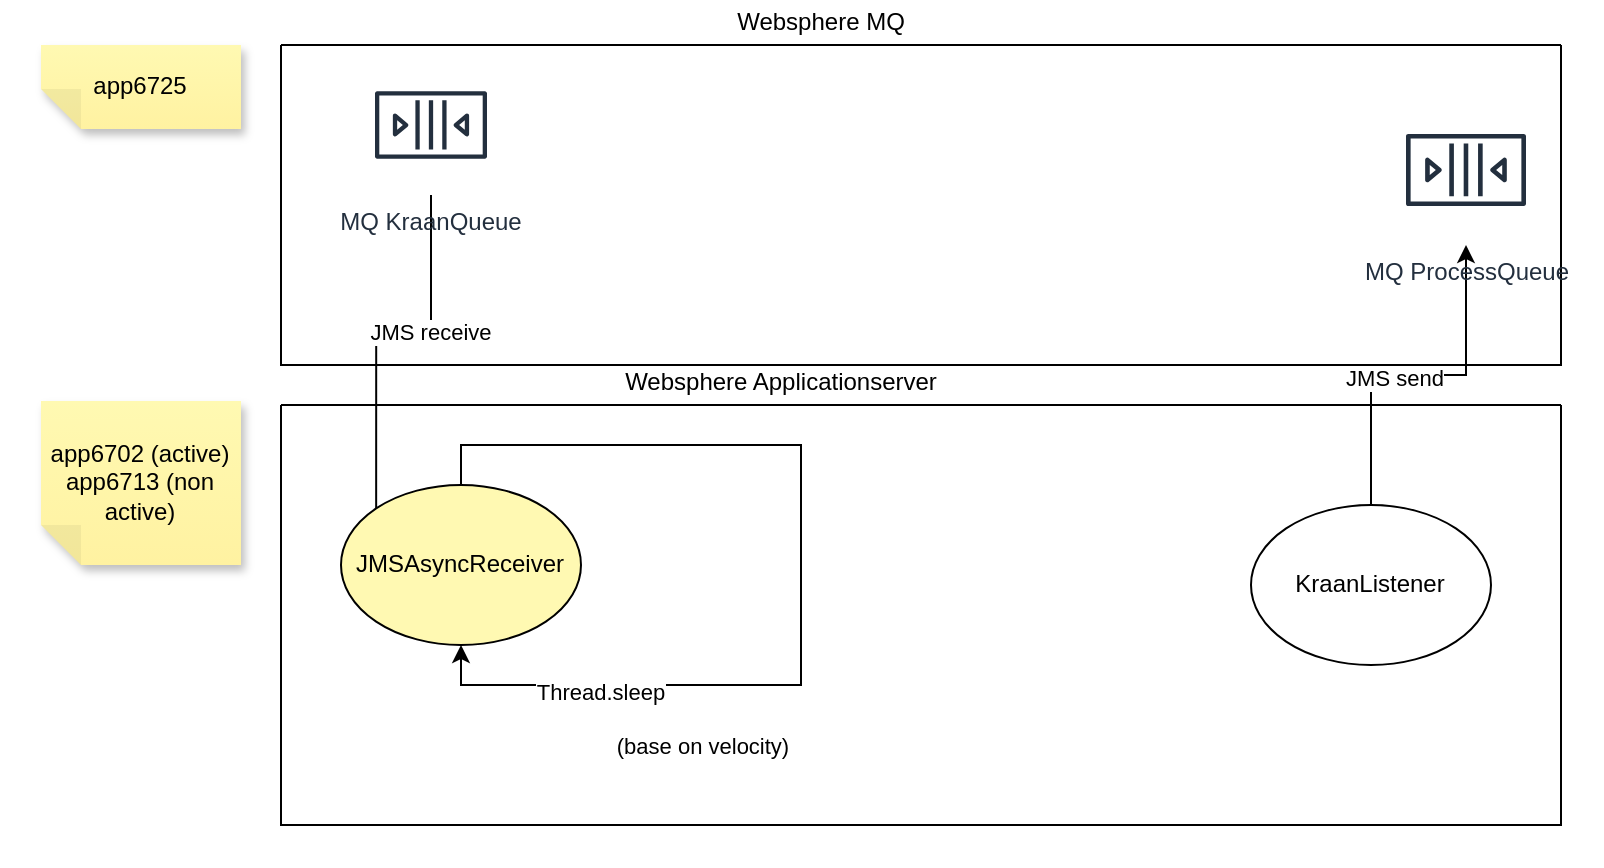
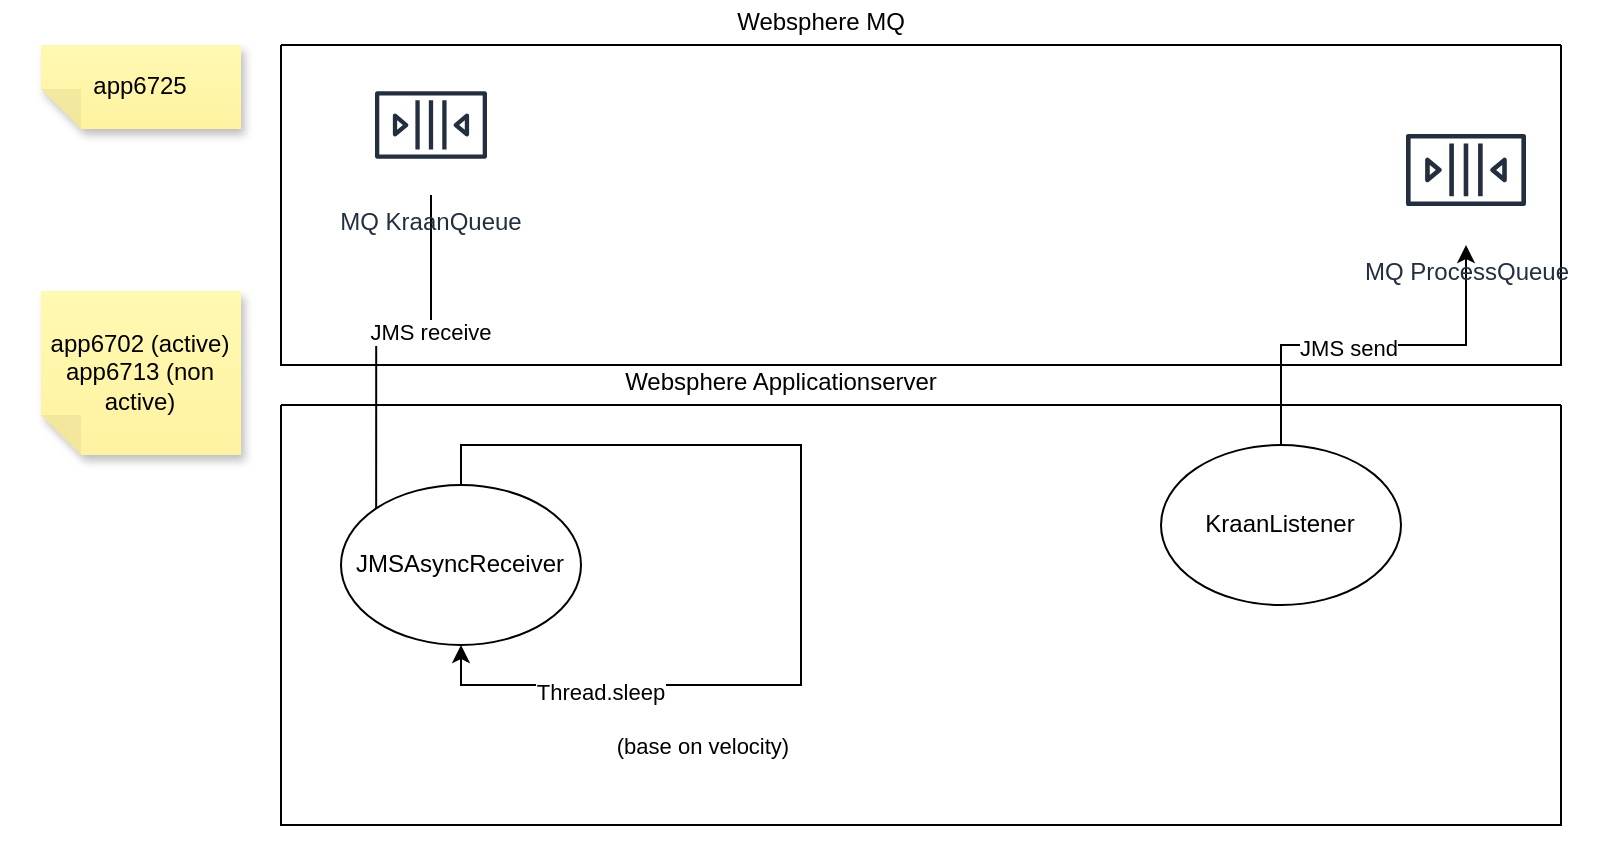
(141, 483) -> (141, 373)
(461, 565) -> (461, 565)
(1371, 585) -> (1281, 525)
